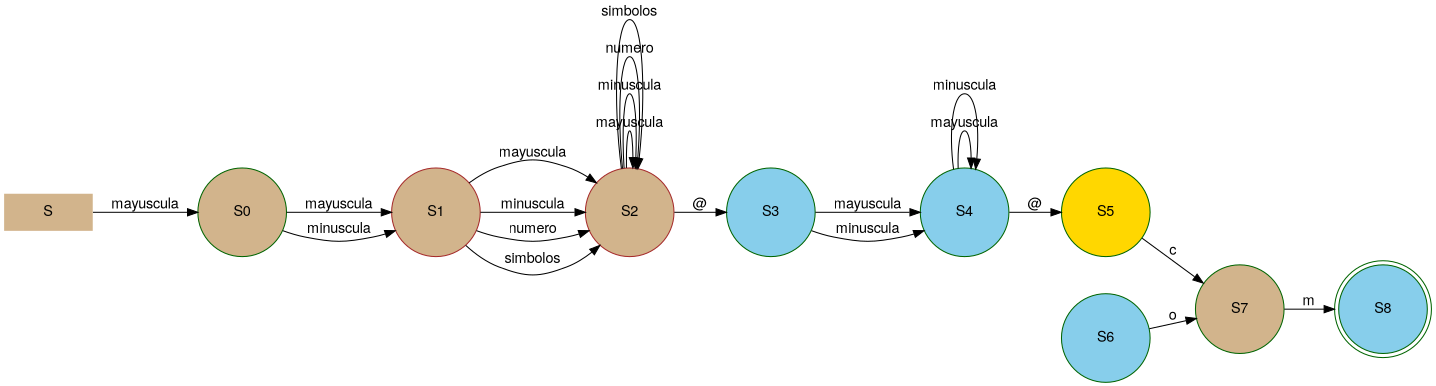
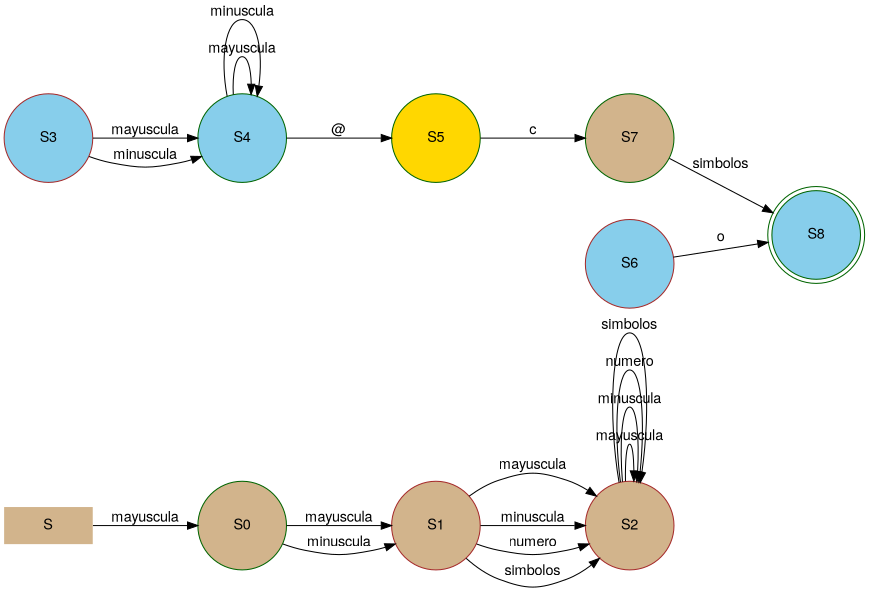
(695, 212) -> none
(771, 212) -> (48, 138)
(1309, 301) -> (721, 164)
(1168, 325) -> (716, 251)
(1106, 338) -> (630, 264)
